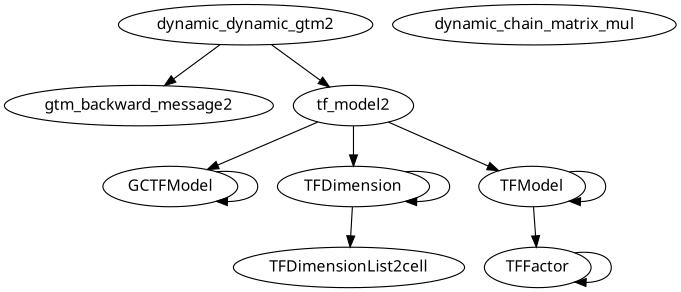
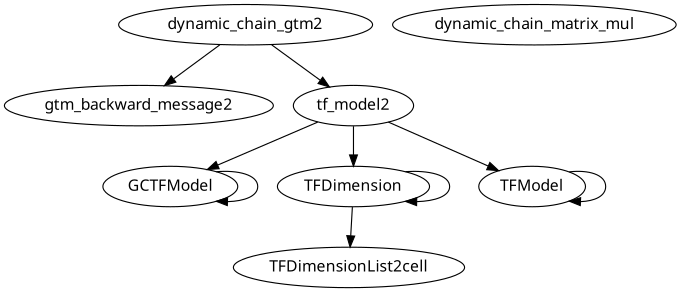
(246, 25) -> (246, 25)
(538, 267) -> none
